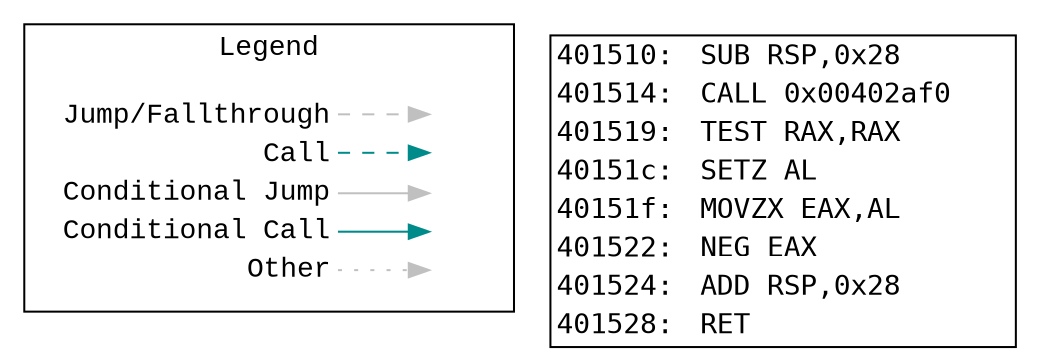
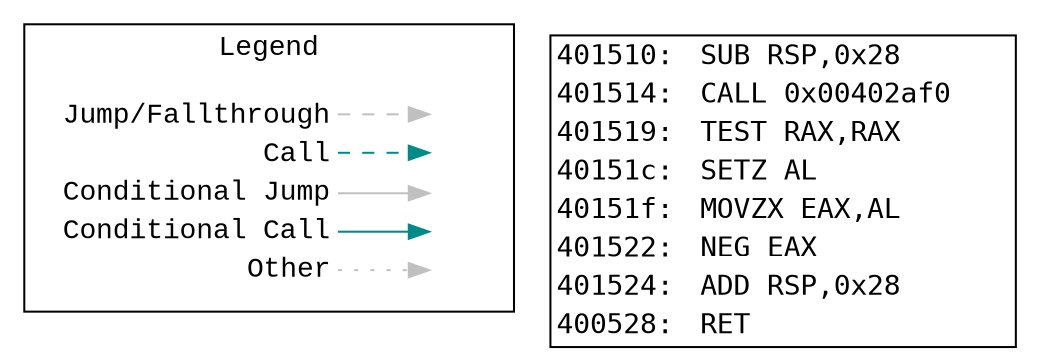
(624, 325) -> (624, 325)
